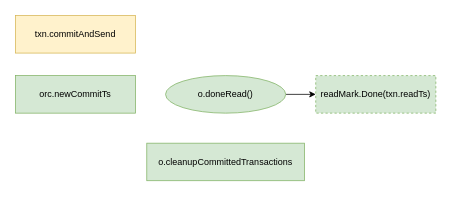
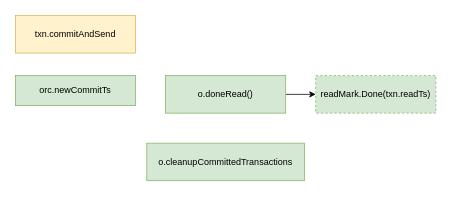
(75, 94) -> (75, 90)
(225, 94) -> (225, 94)
